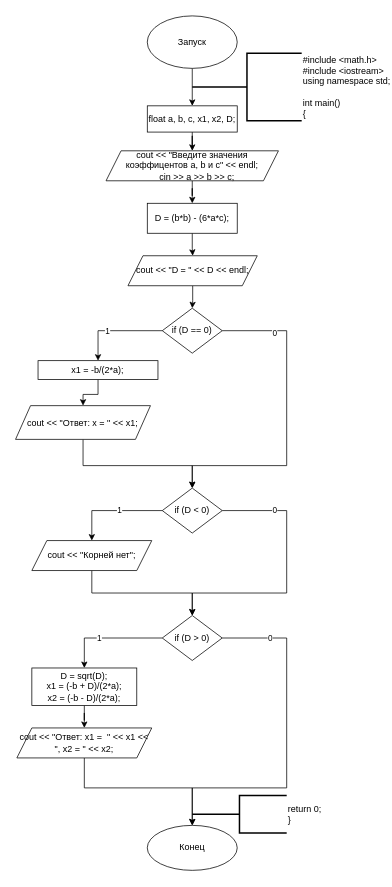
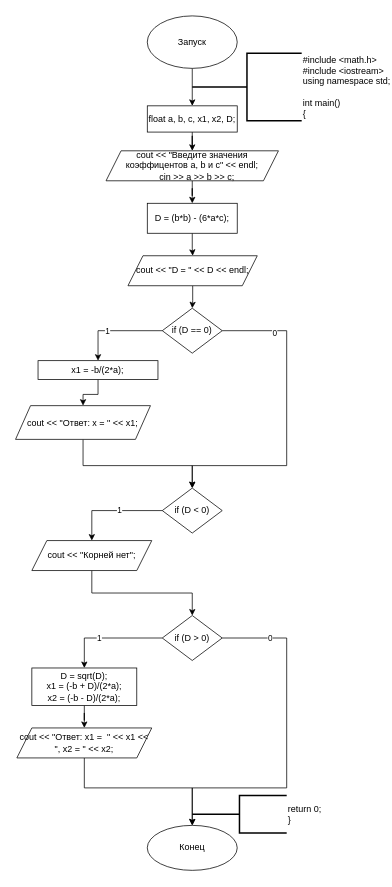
(287, 566) -> none
